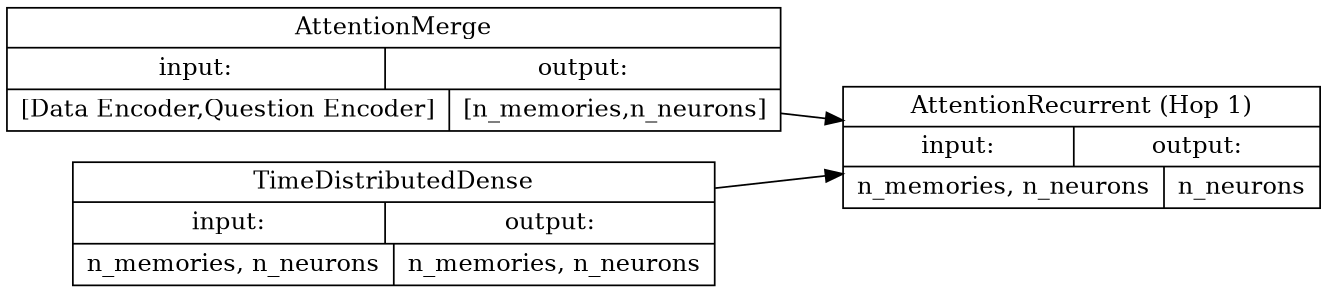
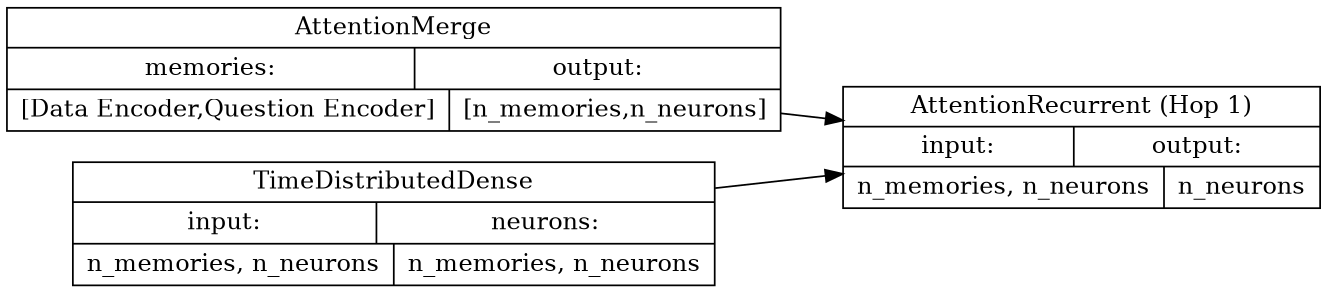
(196, 68) -> (211, 68)
(550, 222) -> (546, 222)
